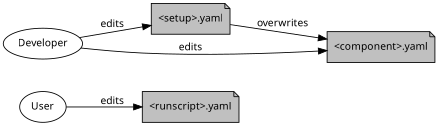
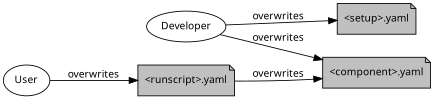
(112, 24) -> (279, 17)
(274, 31) -> (274, 81)
(191, 47) -> (279, 38)
(112, 101) -> (94, 75)
